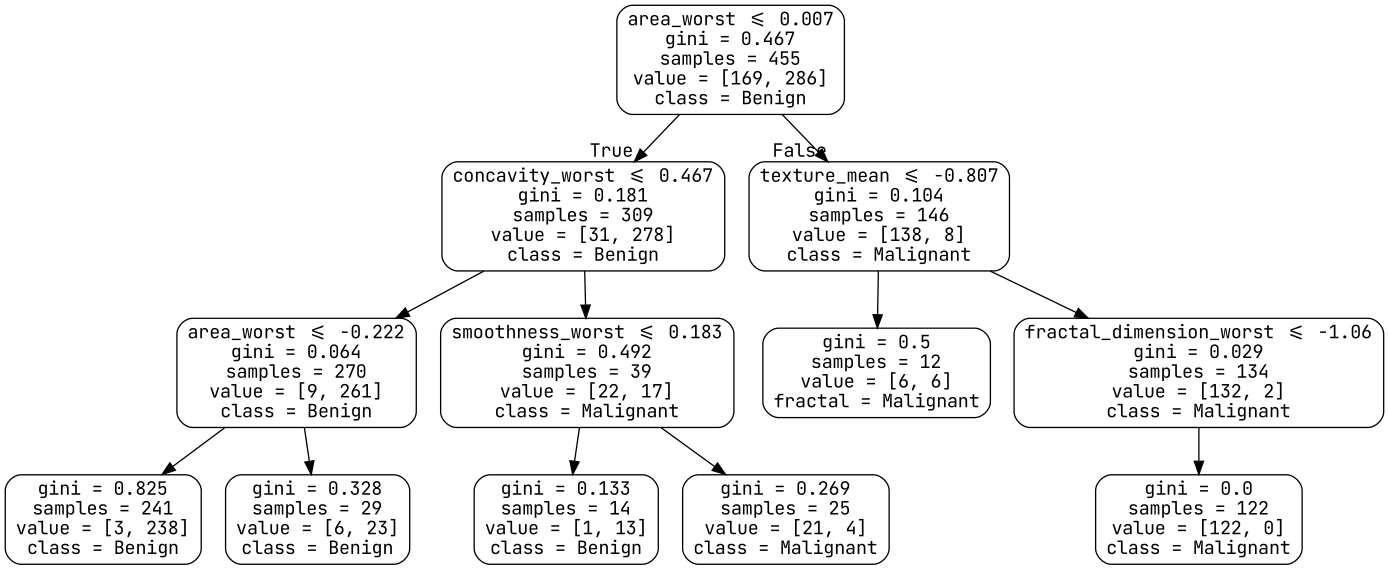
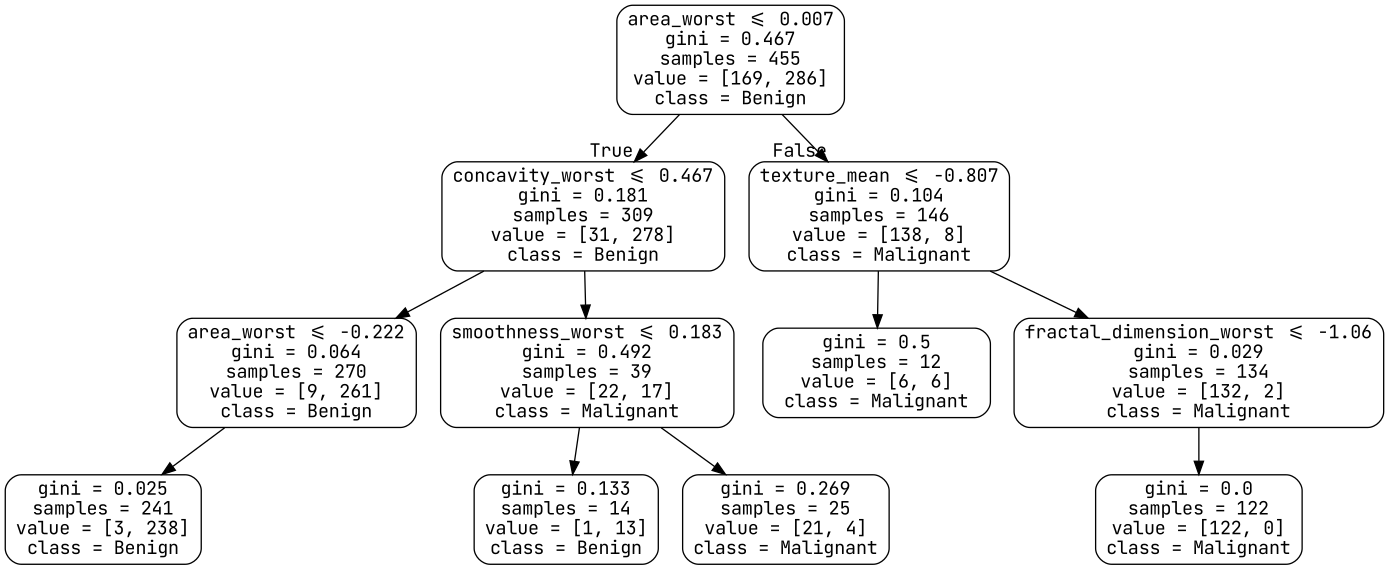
(877, 373) -> (877, 373)
(103, 520) -> (103, 520)
(318, 520) -> none
